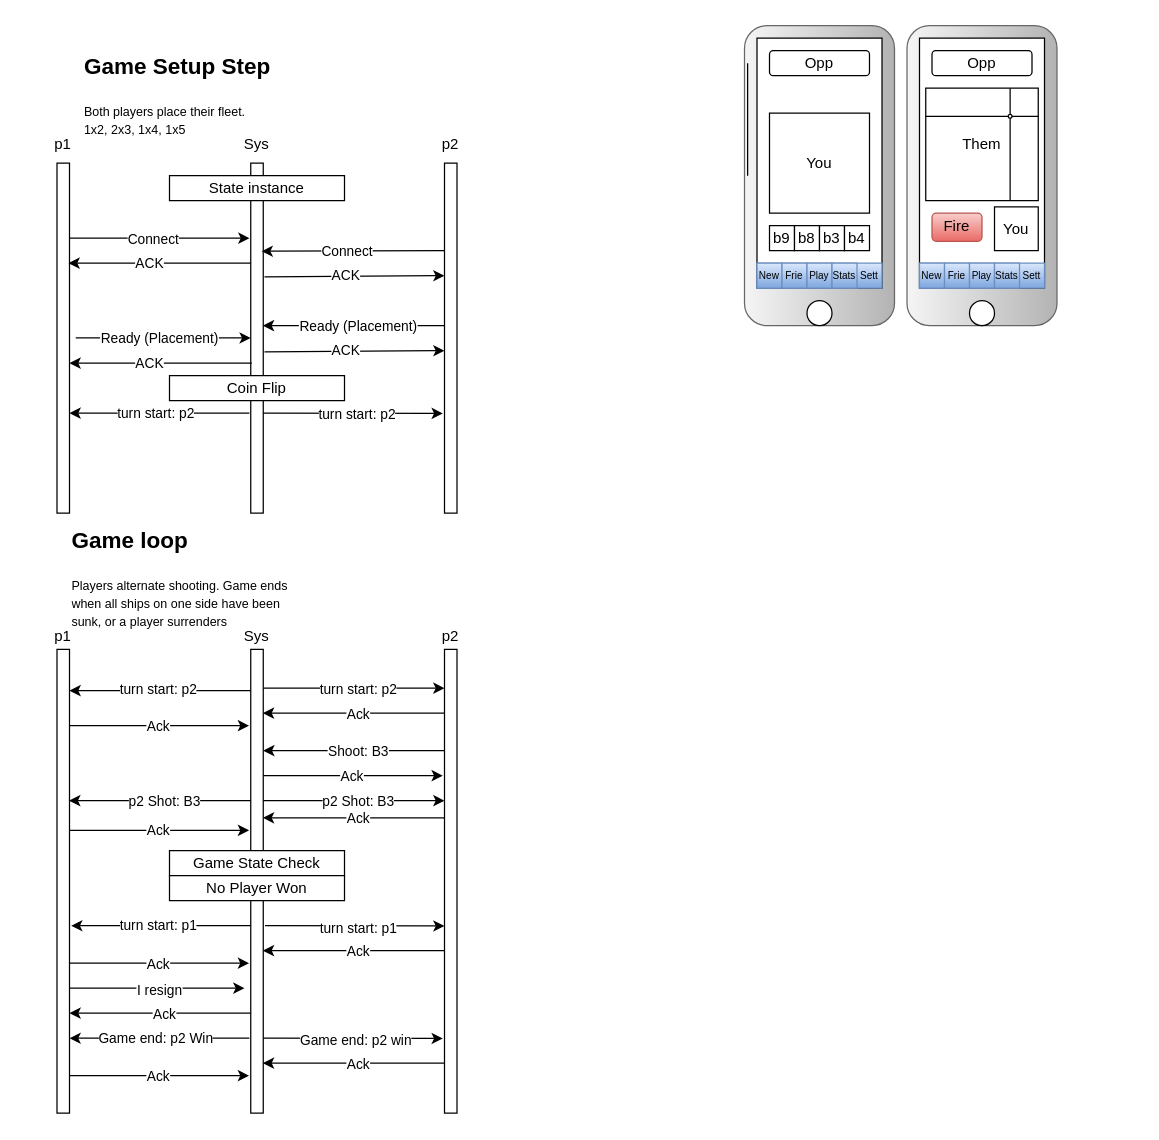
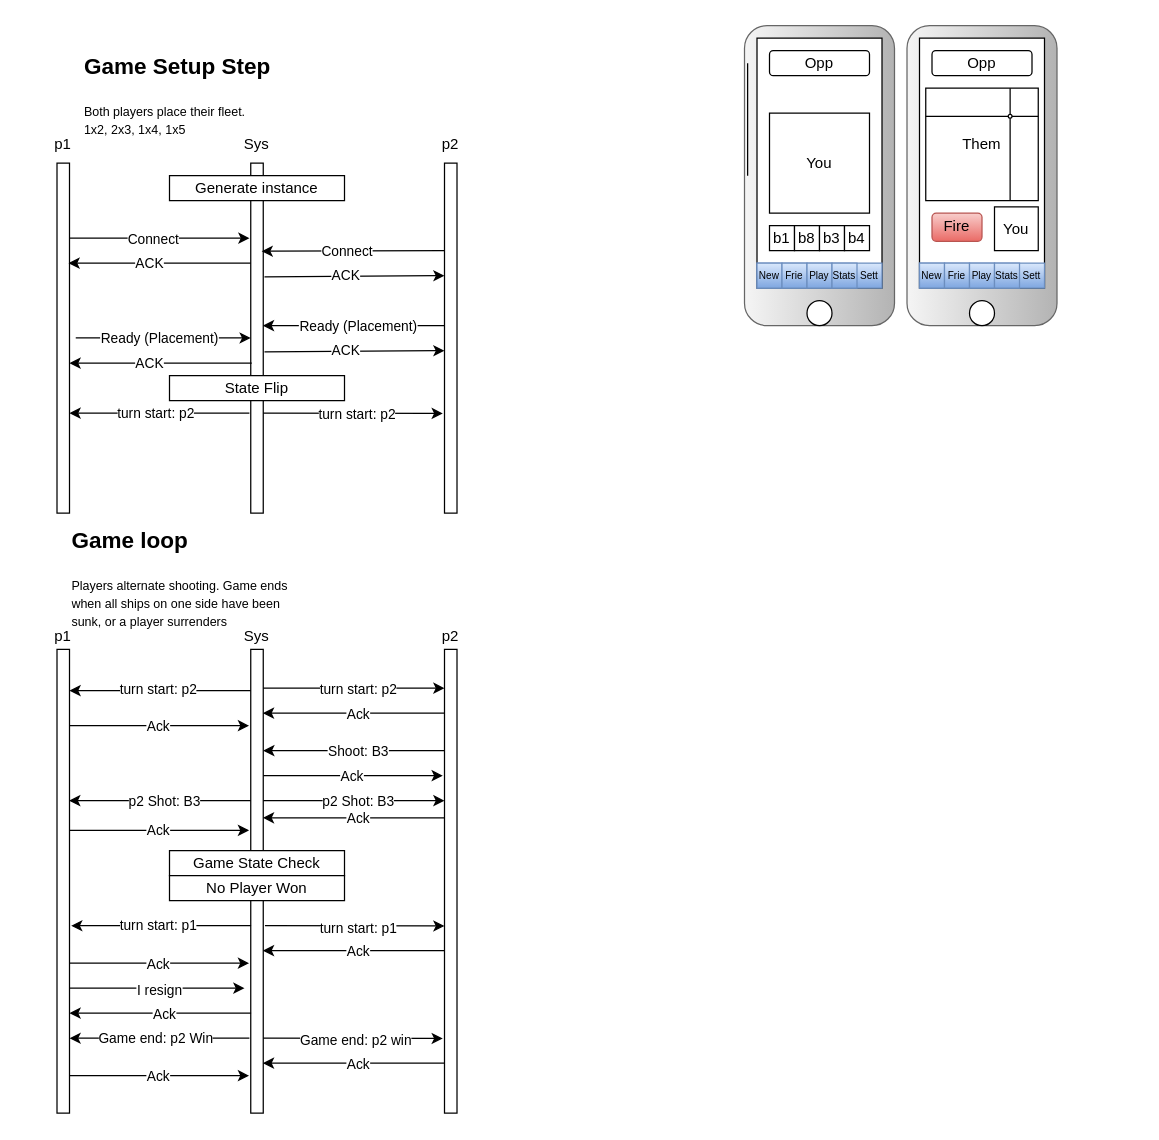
(257, 188) -> (257, 188)
(782, 238) -> (782, 238)
(257, 388) -> (257, 388)
